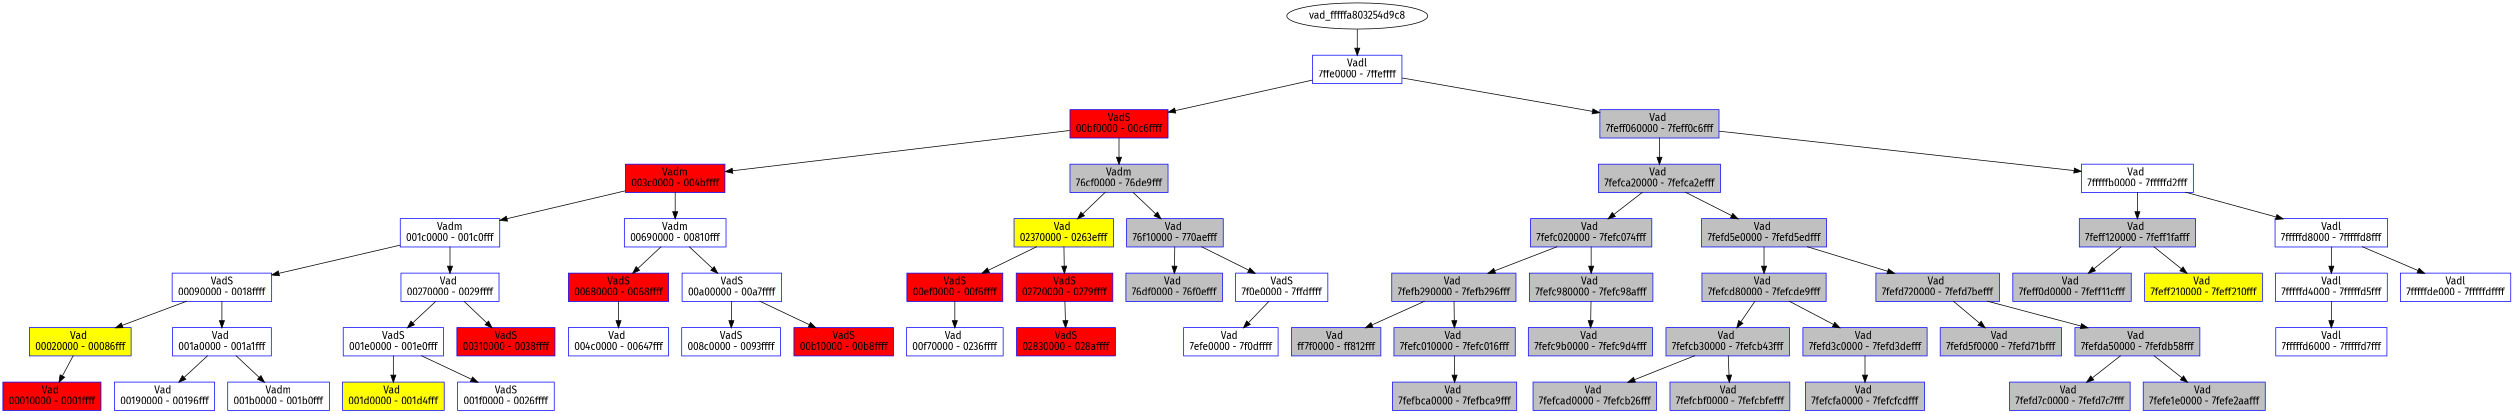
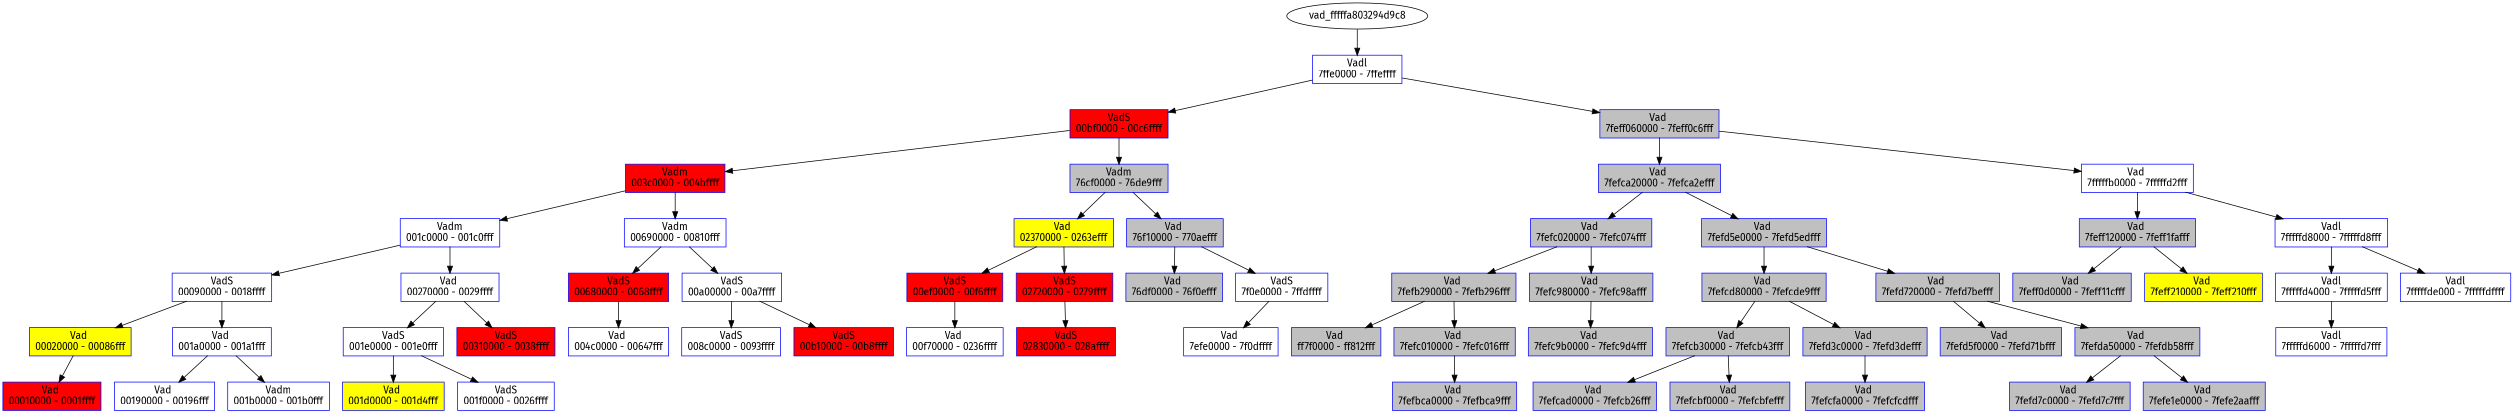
(1357, 16) -> (1357, 16)
